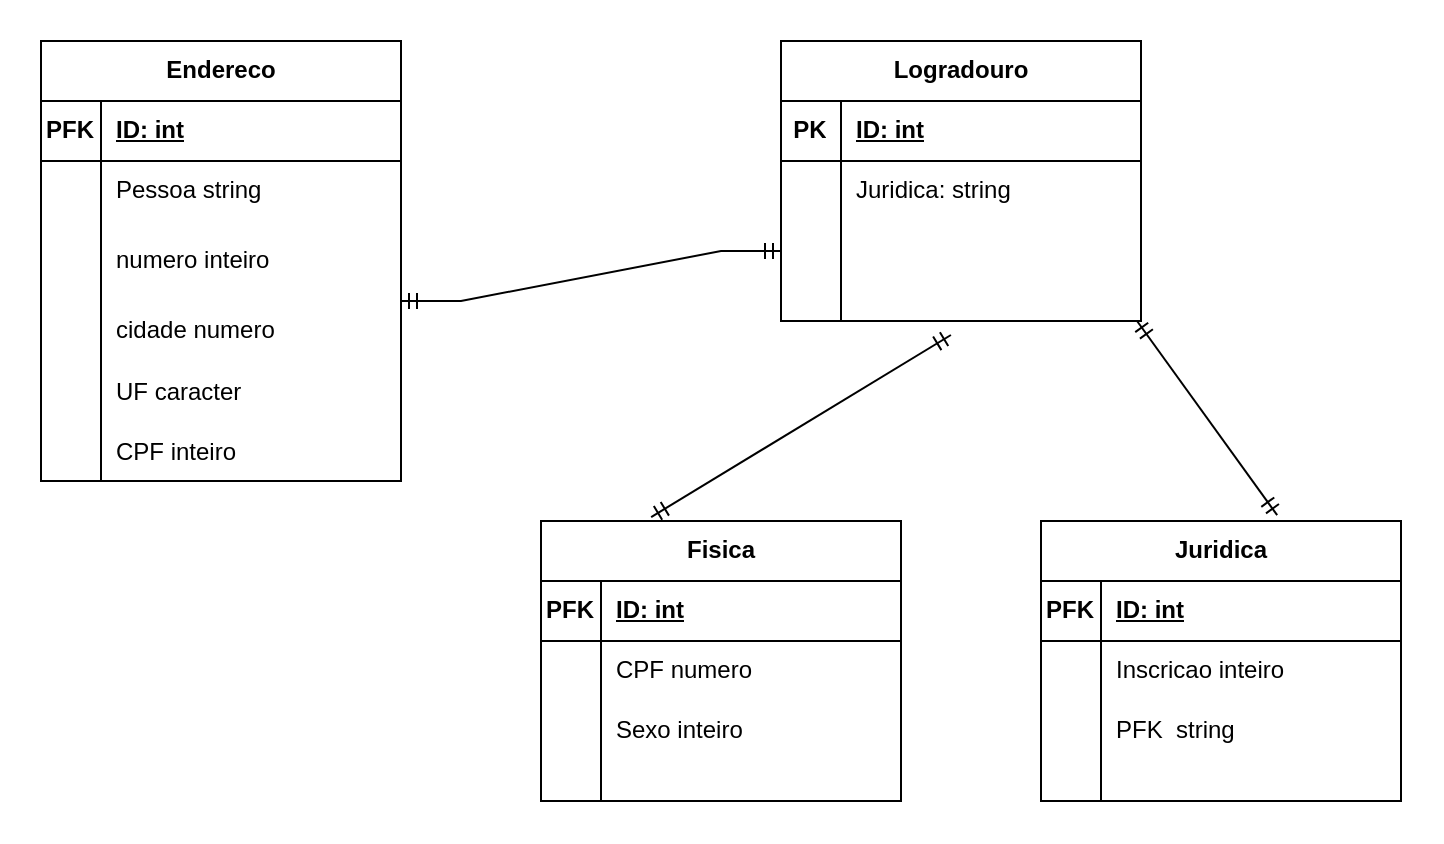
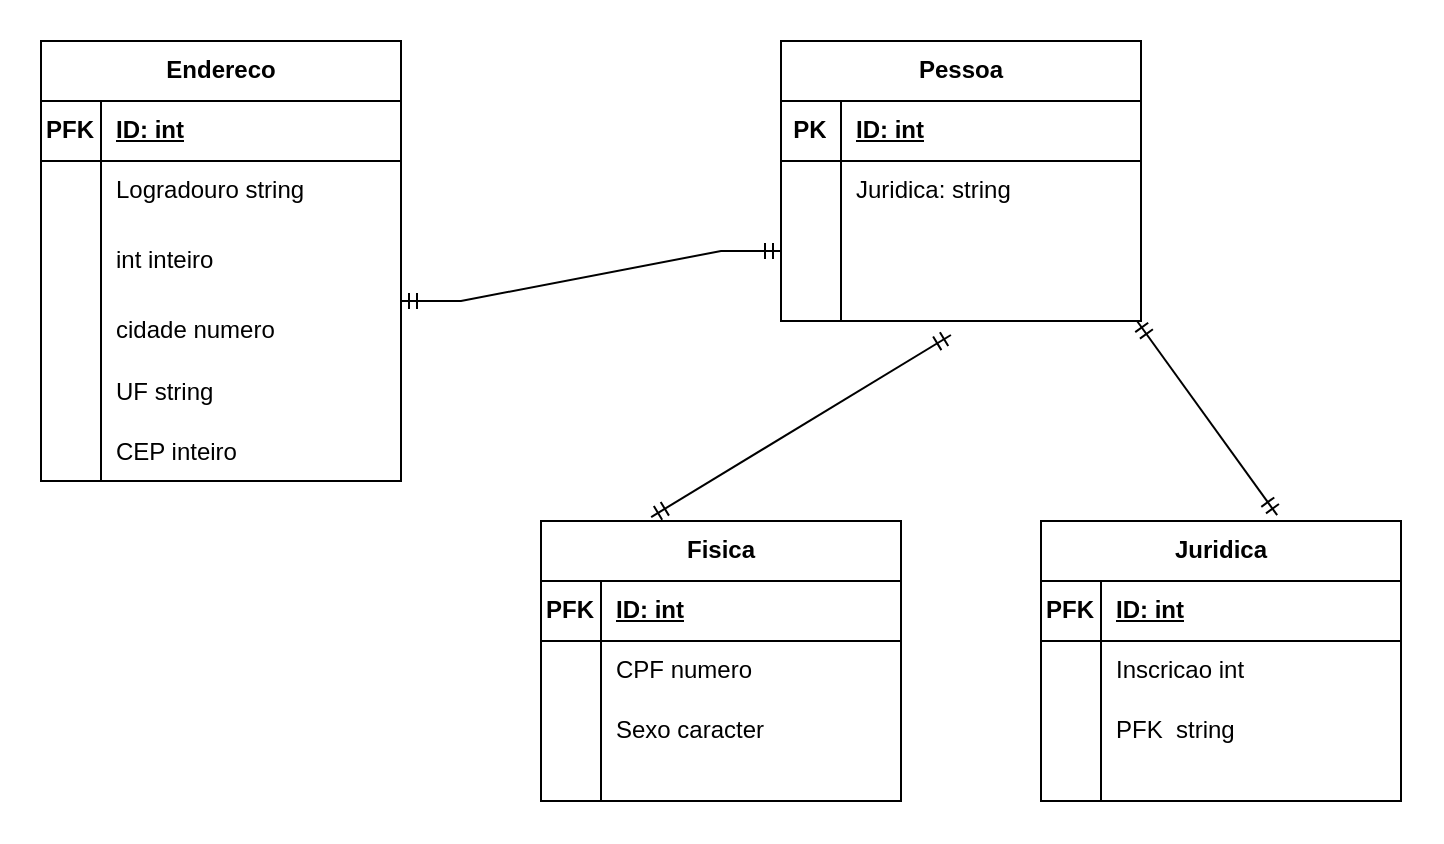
(962, 71) -> (962, 71)
(198, 191) -> (225, 191)
(202, 261) -> (178, 261)
(187, 392) -> (170, 392)
(181, 452) -> (181, 452)
(1219, 671) -> (1195, 671)
(688, 731) -> (701, 731)
